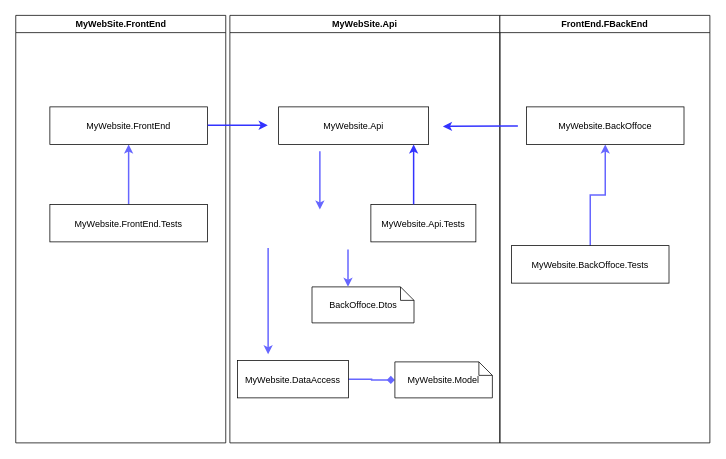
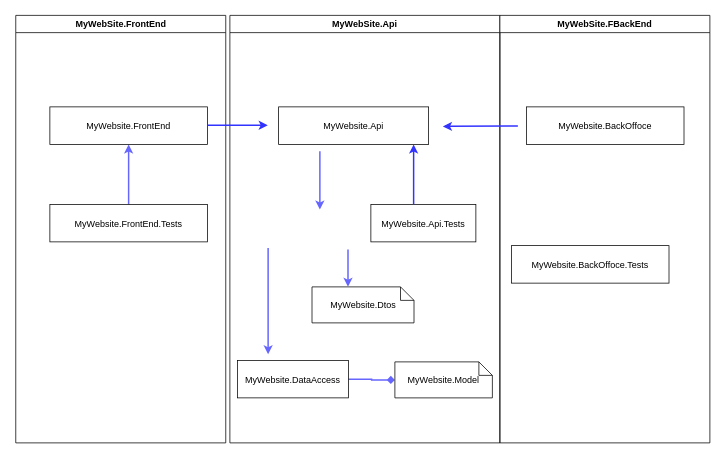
(605, 24) -> (605, 24)
(594, 195) -> none
(363, 305) -> (363, 305)
